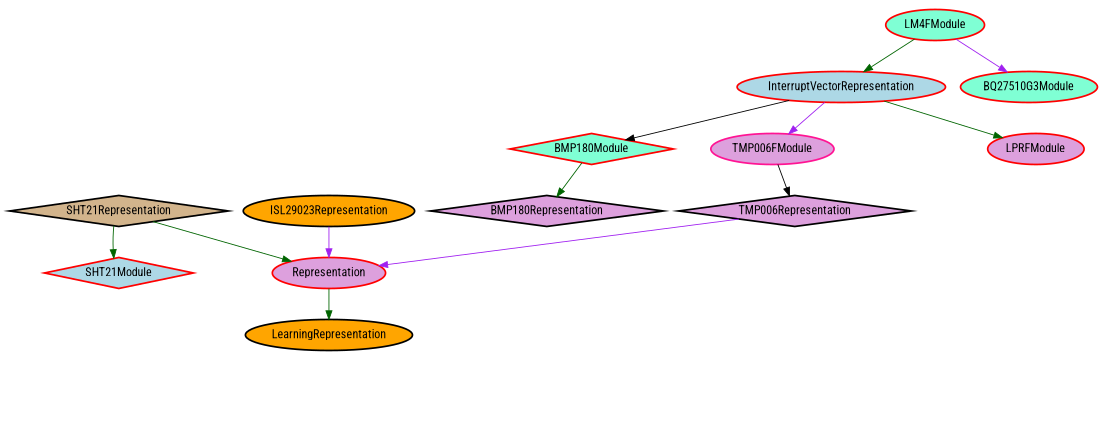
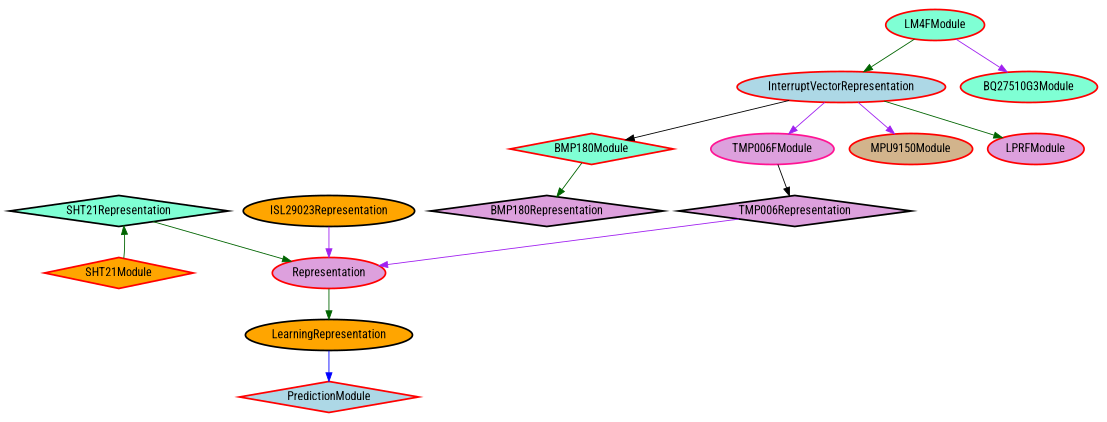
none -> (911, 149)
(119, 211) -> (119, 211)
(113, 238) -> (125, 246)
(119, 273) -> (119, 273)
none -> (329, 397)
